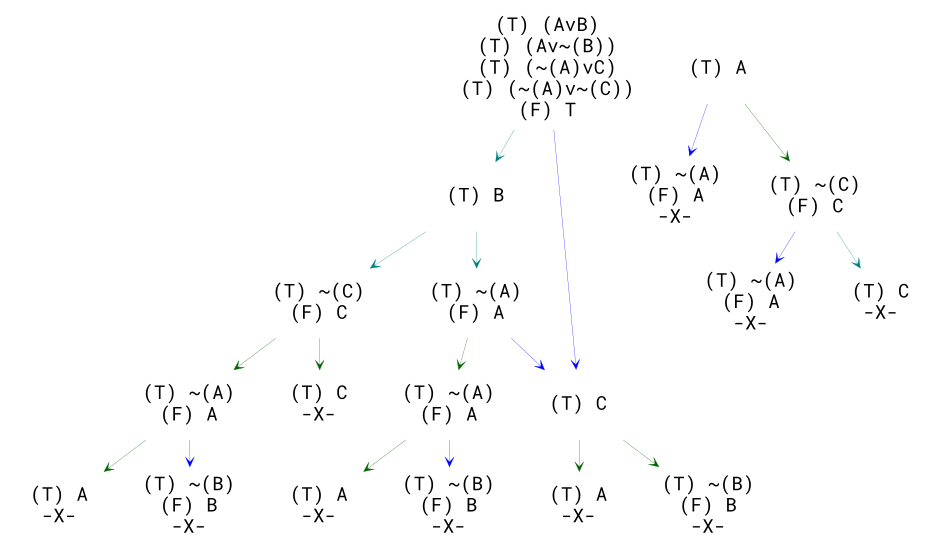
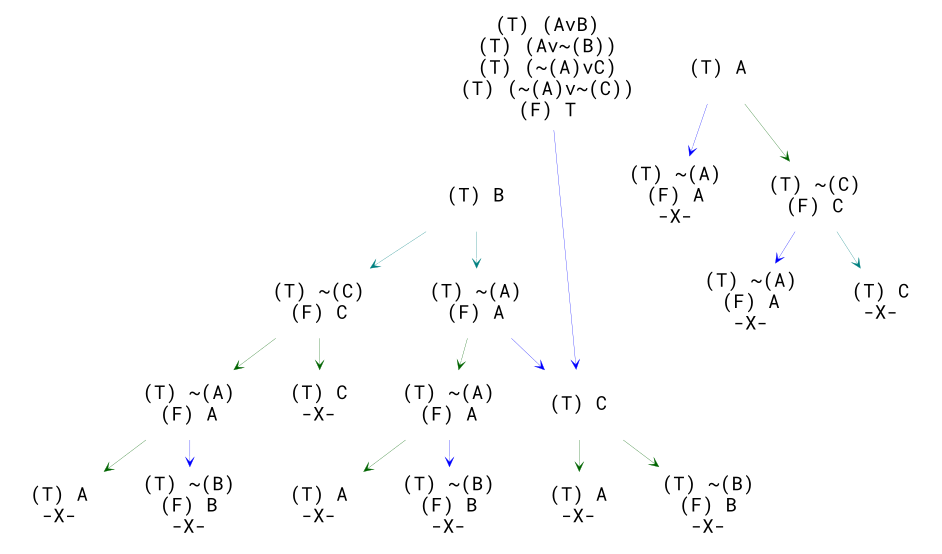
(507, 141) -> none
